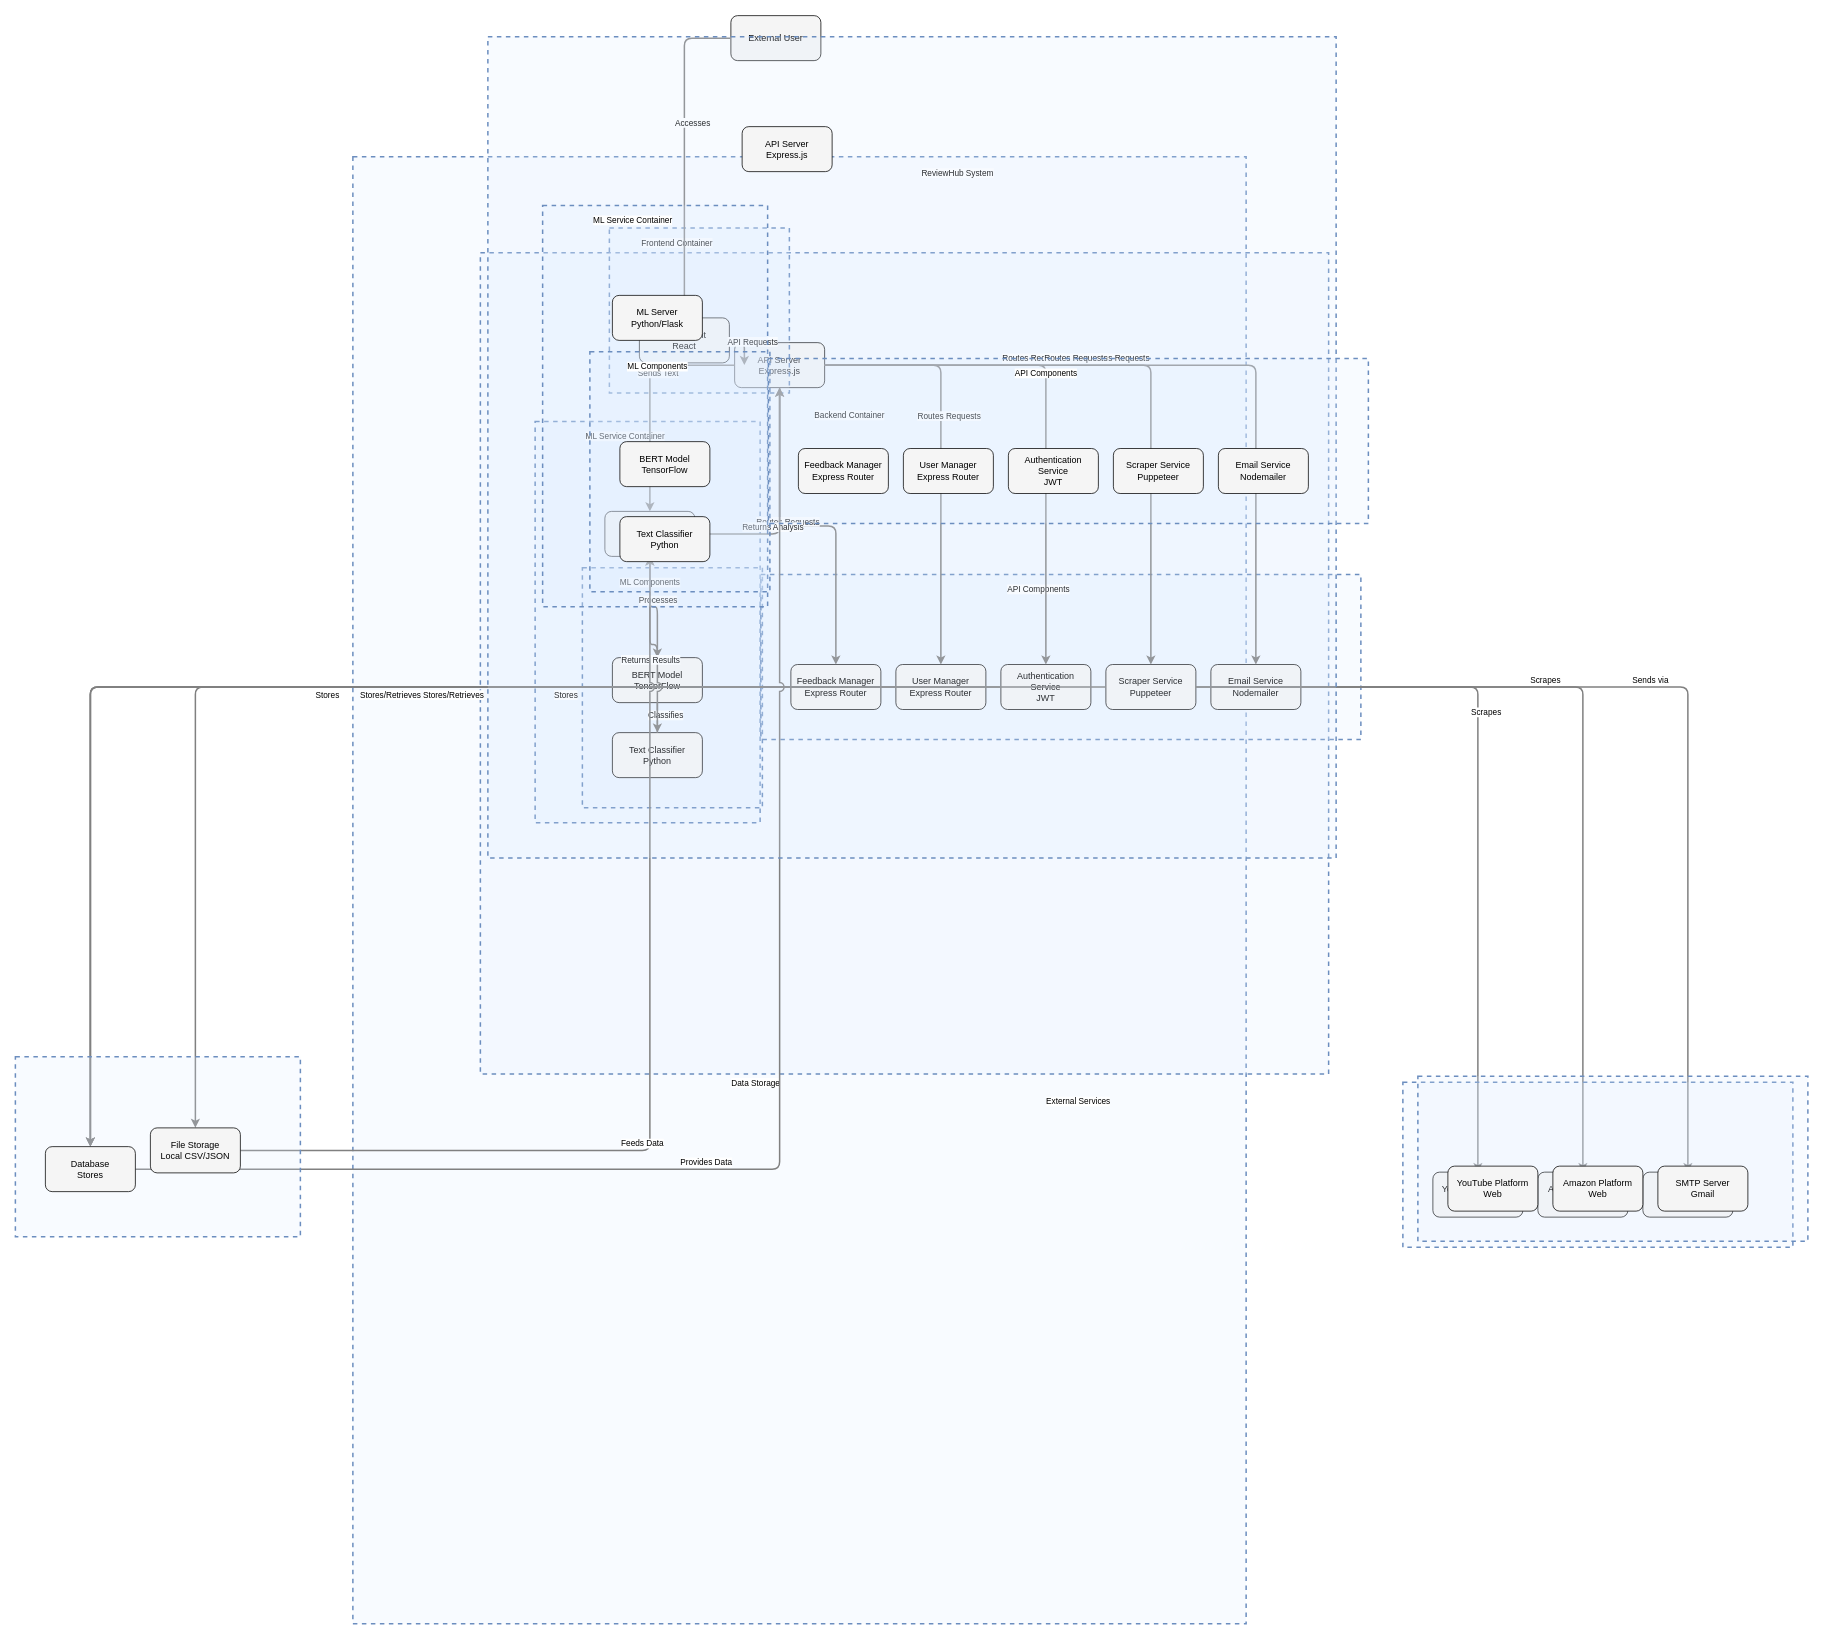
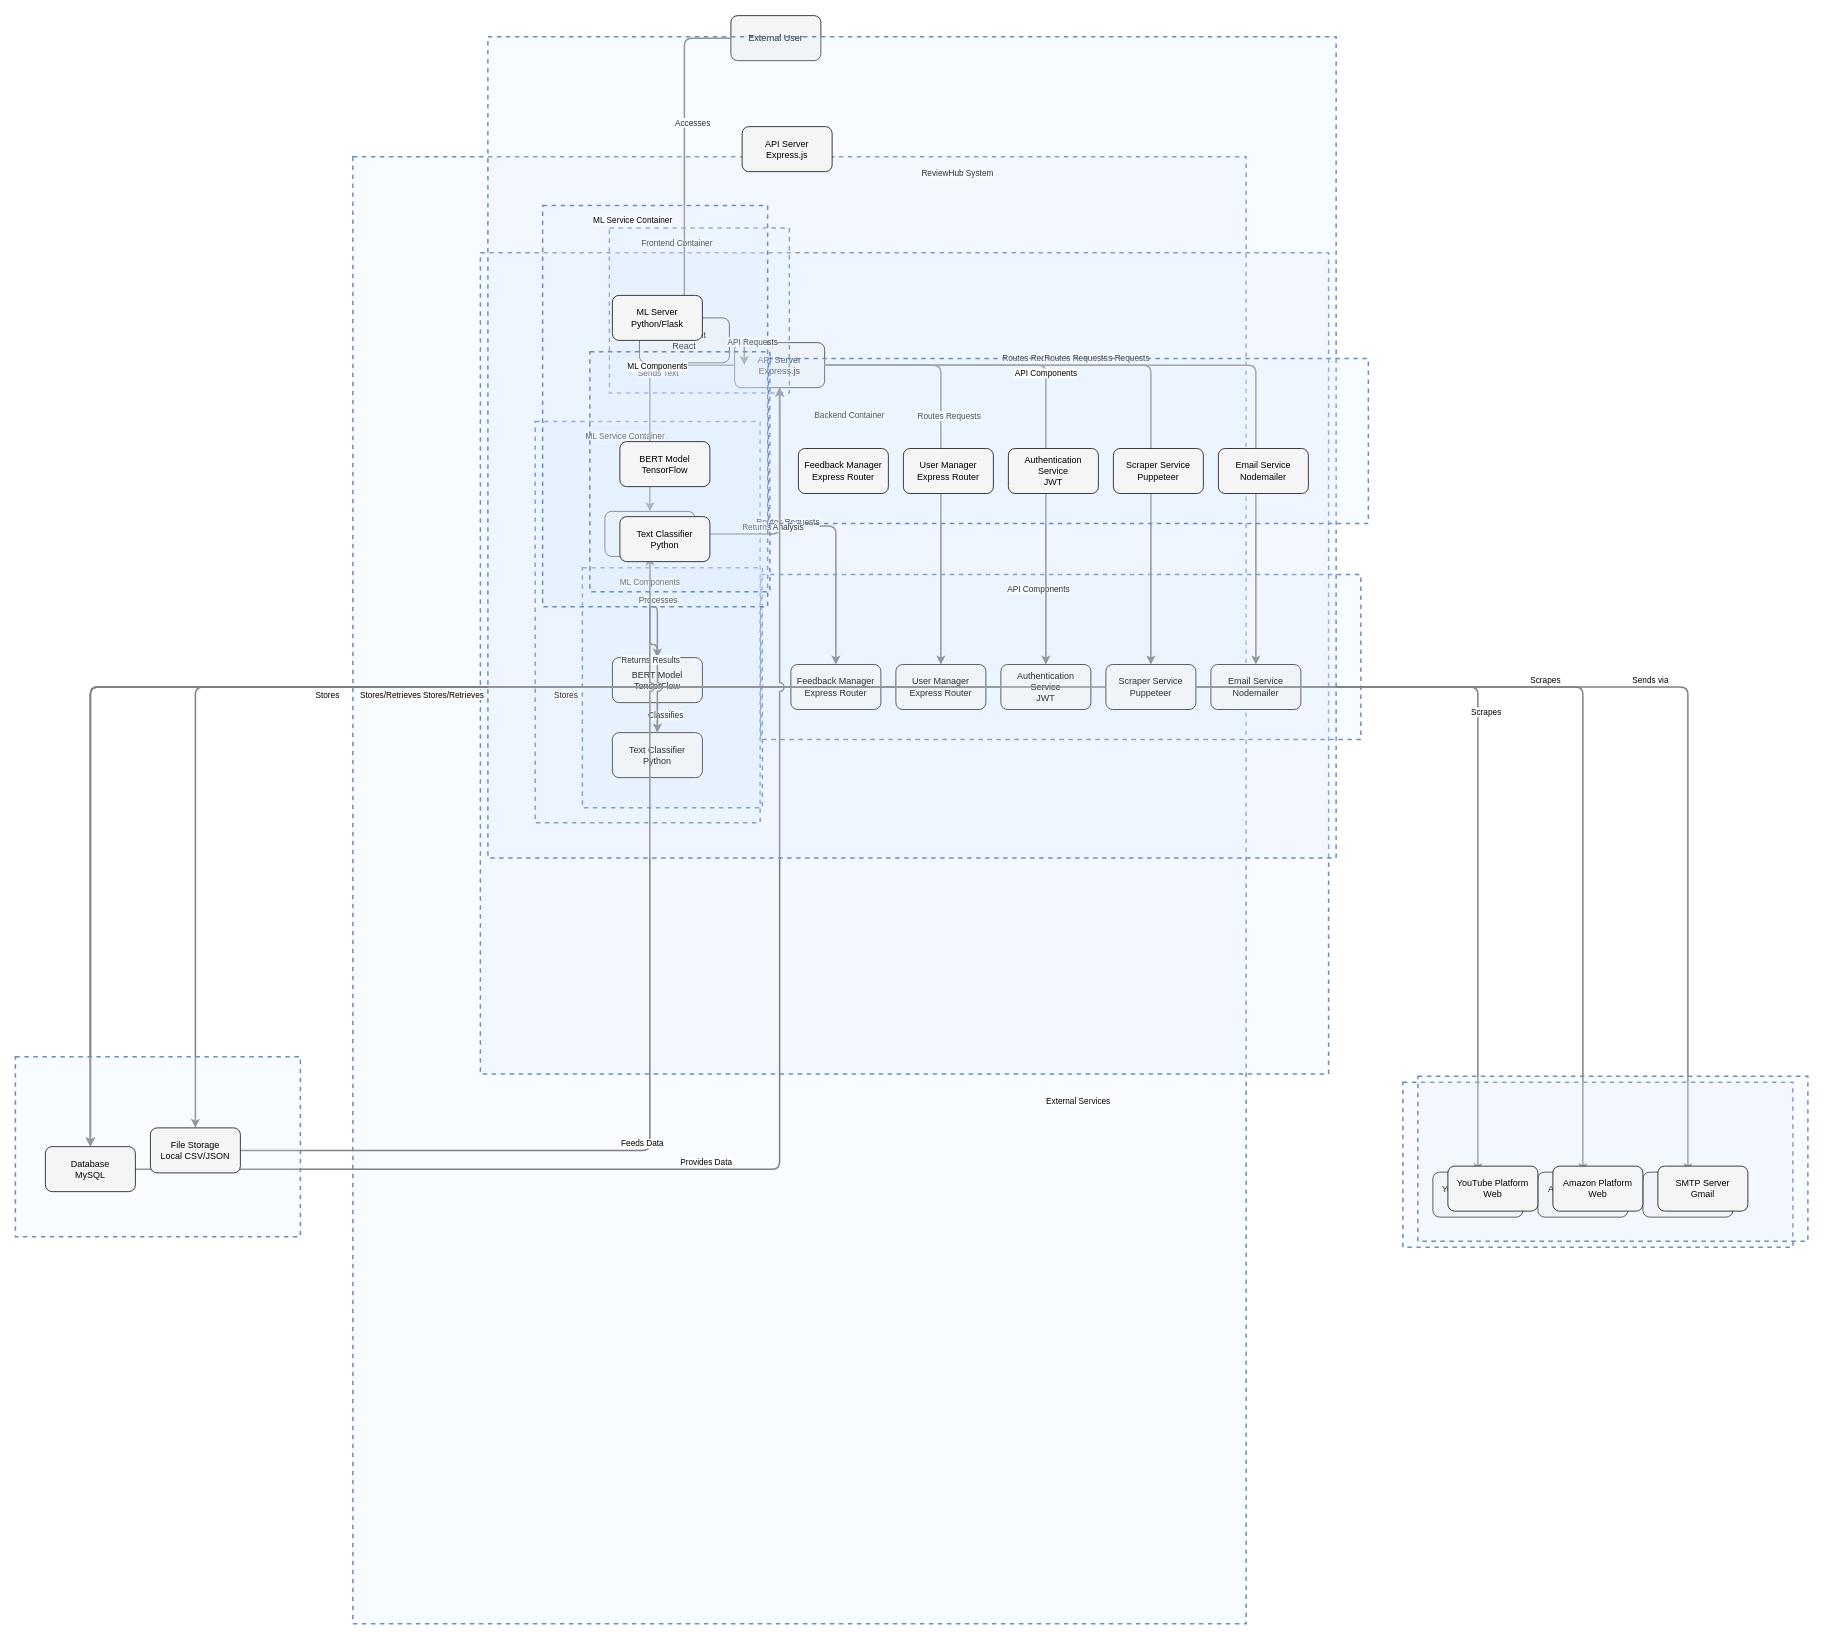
(756, 1083) -> none
(90, 1169) -> (90, 1169)
